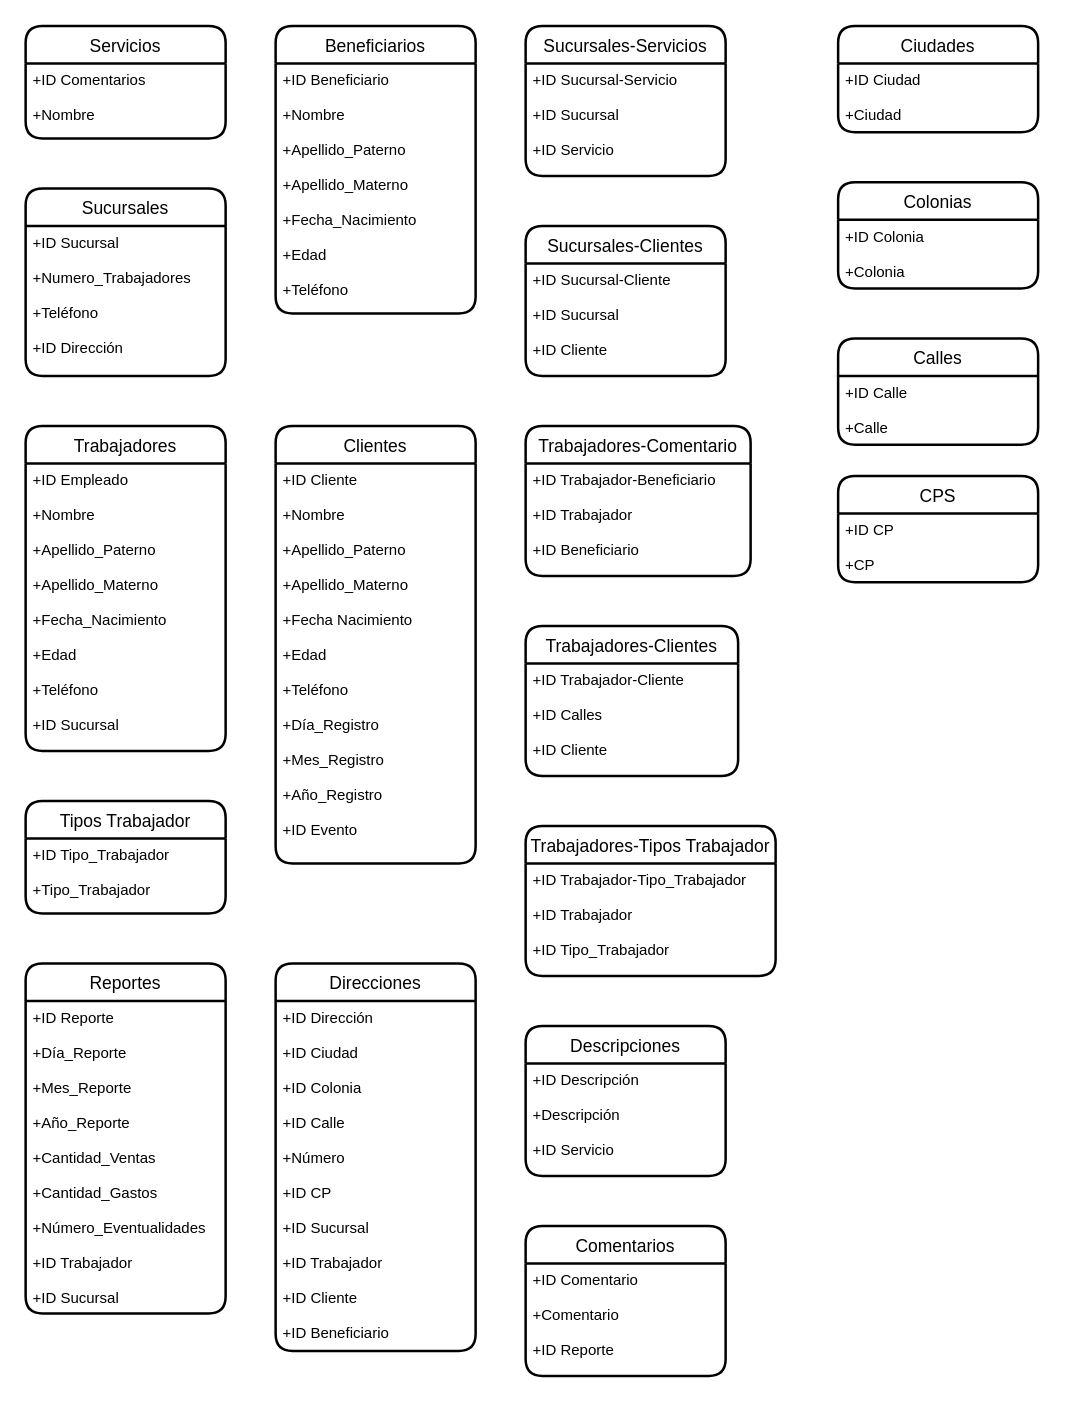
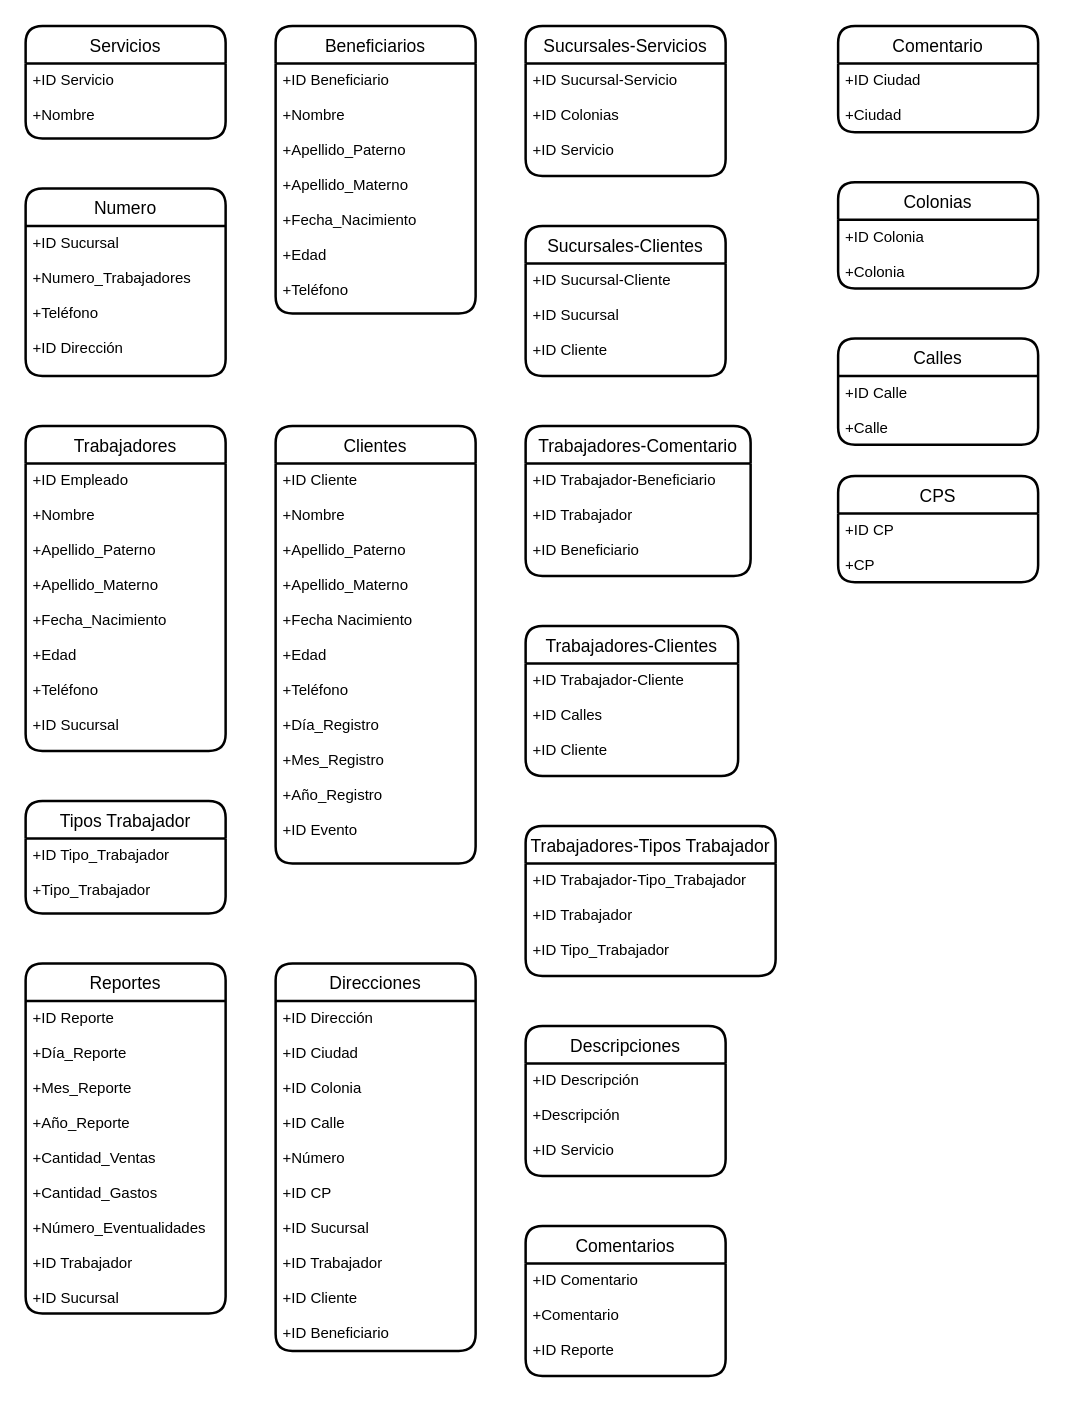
(938, 45) -> (938, 45)
(92, 80) -> (77, 80)
(613, 80) -> (613, 80)
(125, 208) -> (125, 208)
